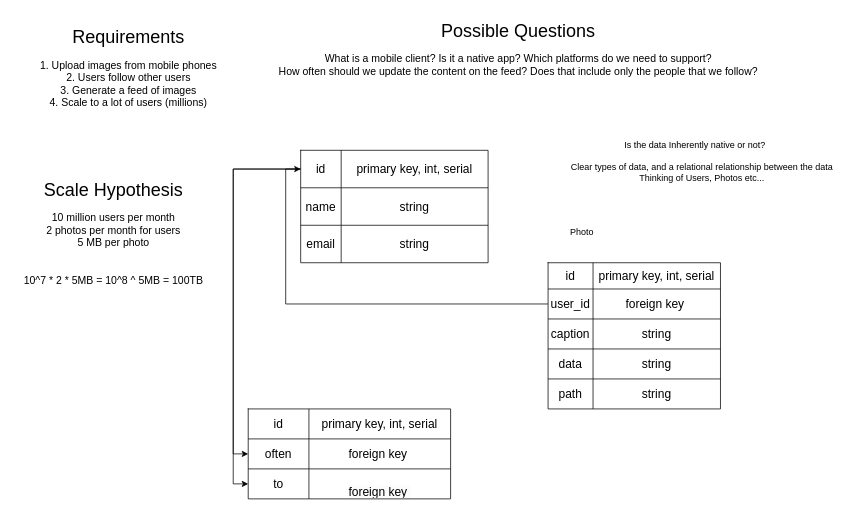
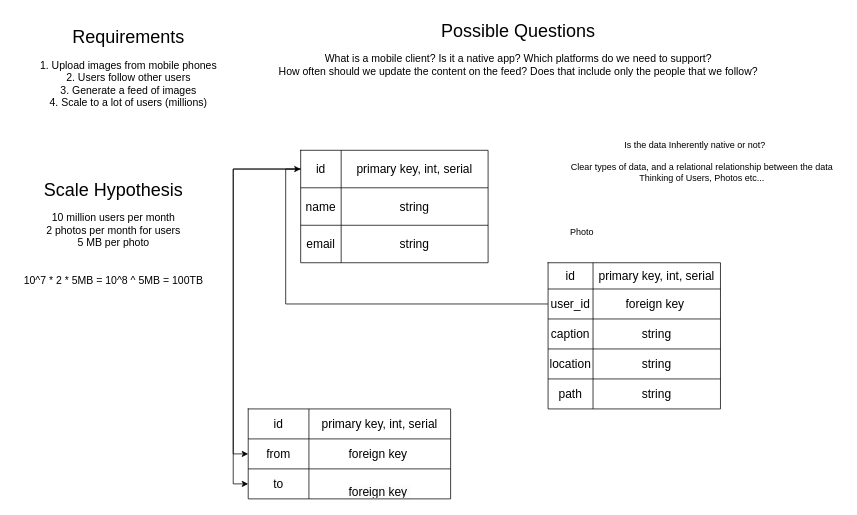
(570, 364) -> (570, 364)
(278, 454) -> (278, 454)
